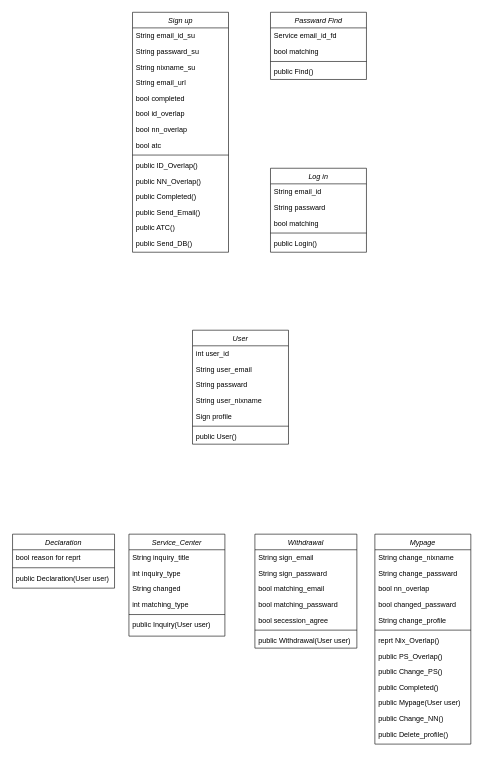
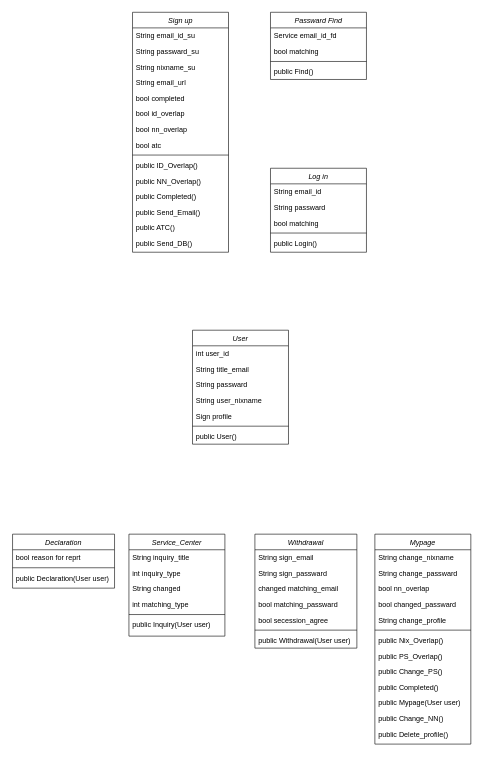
(226, 370) -> (226, 370)
(292, 589) -> (299, 589)
(413, 641) -> (414, 641)
